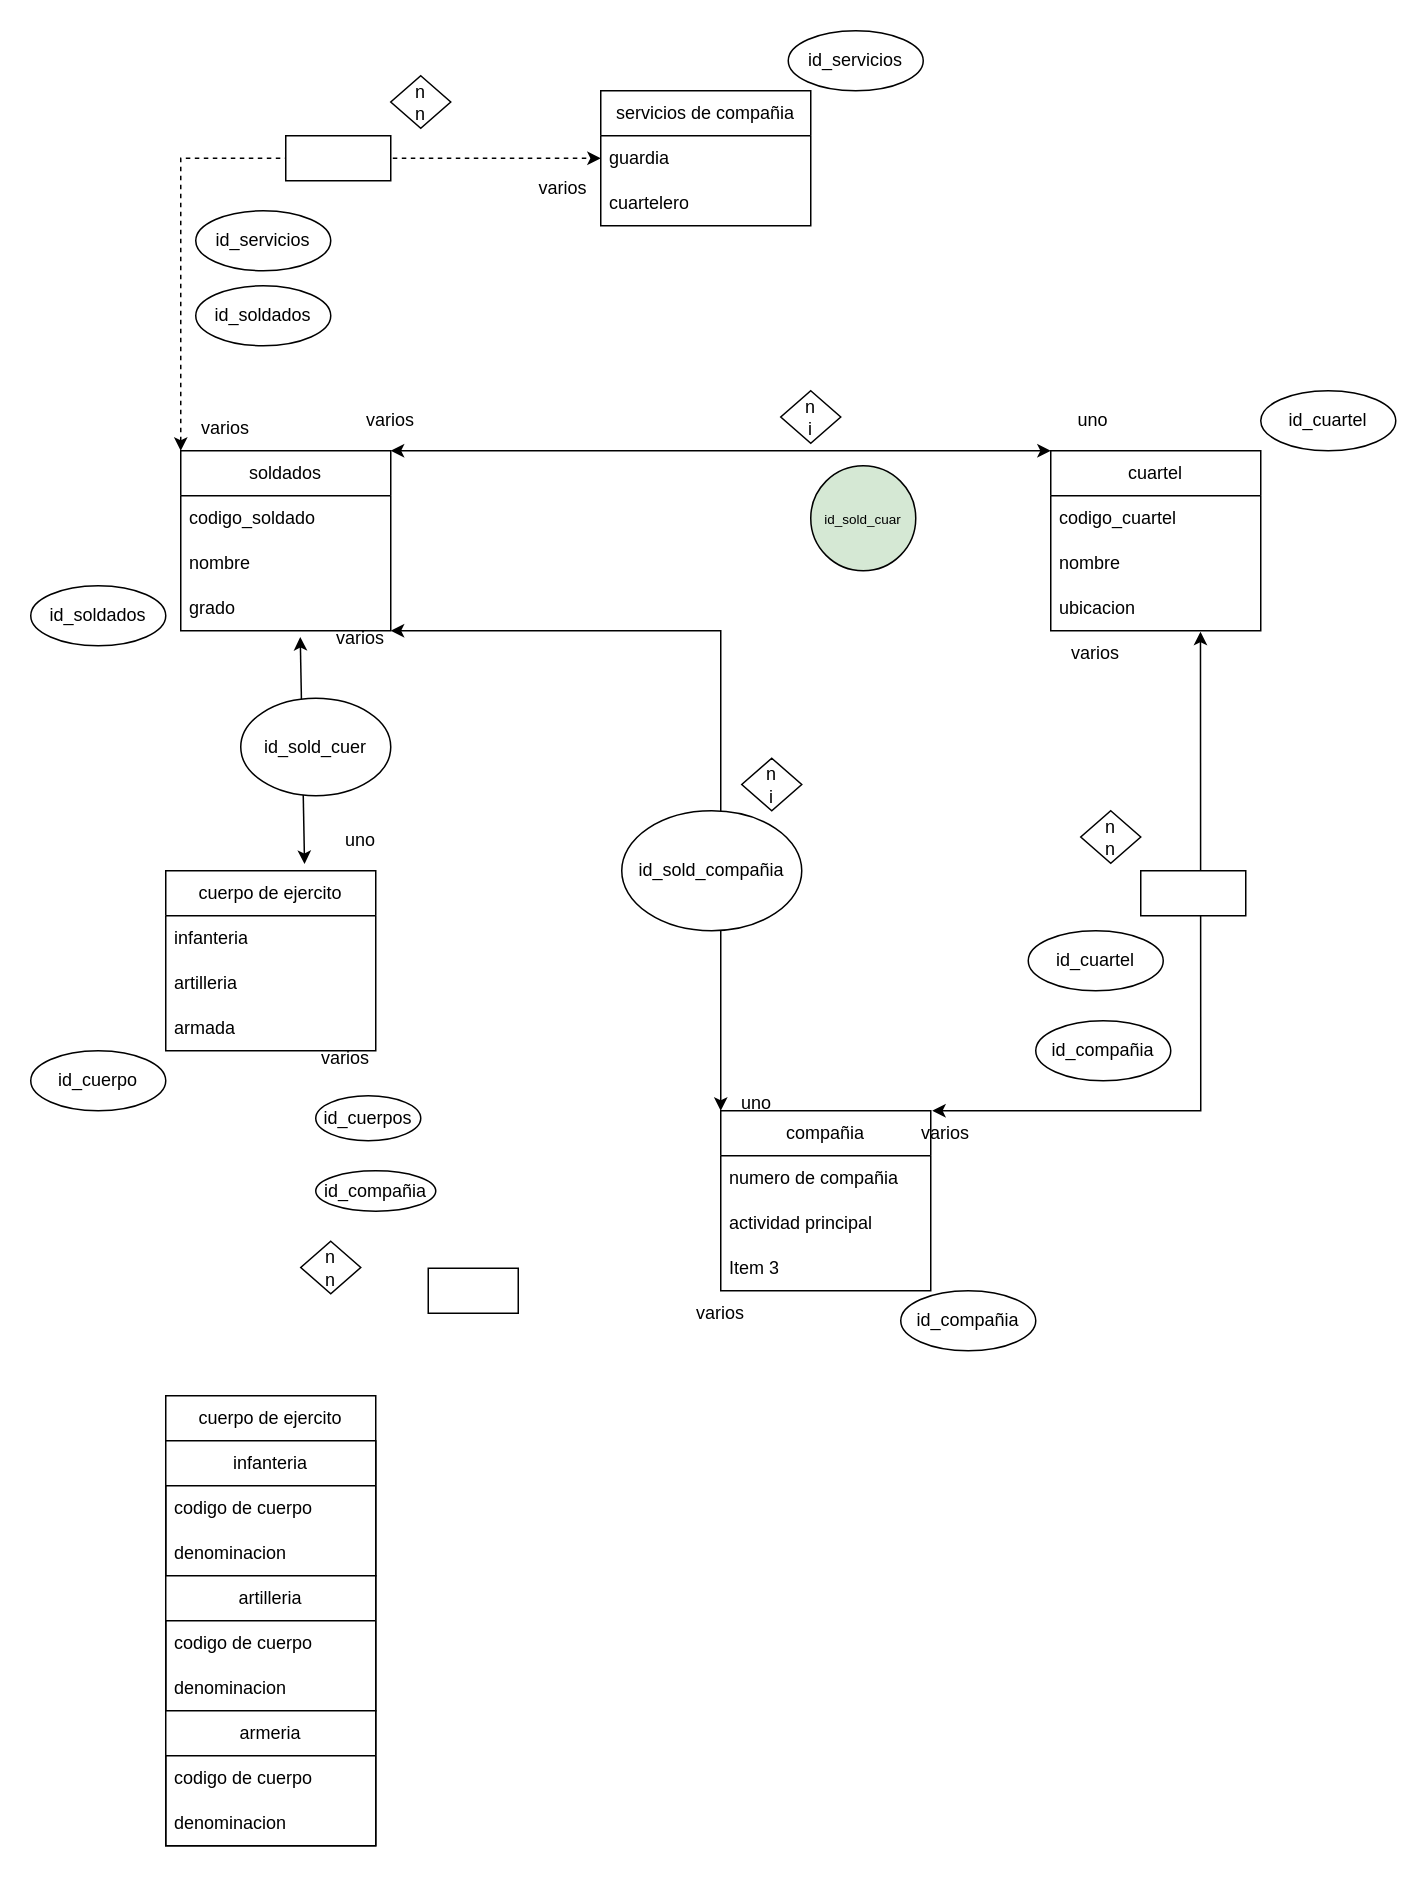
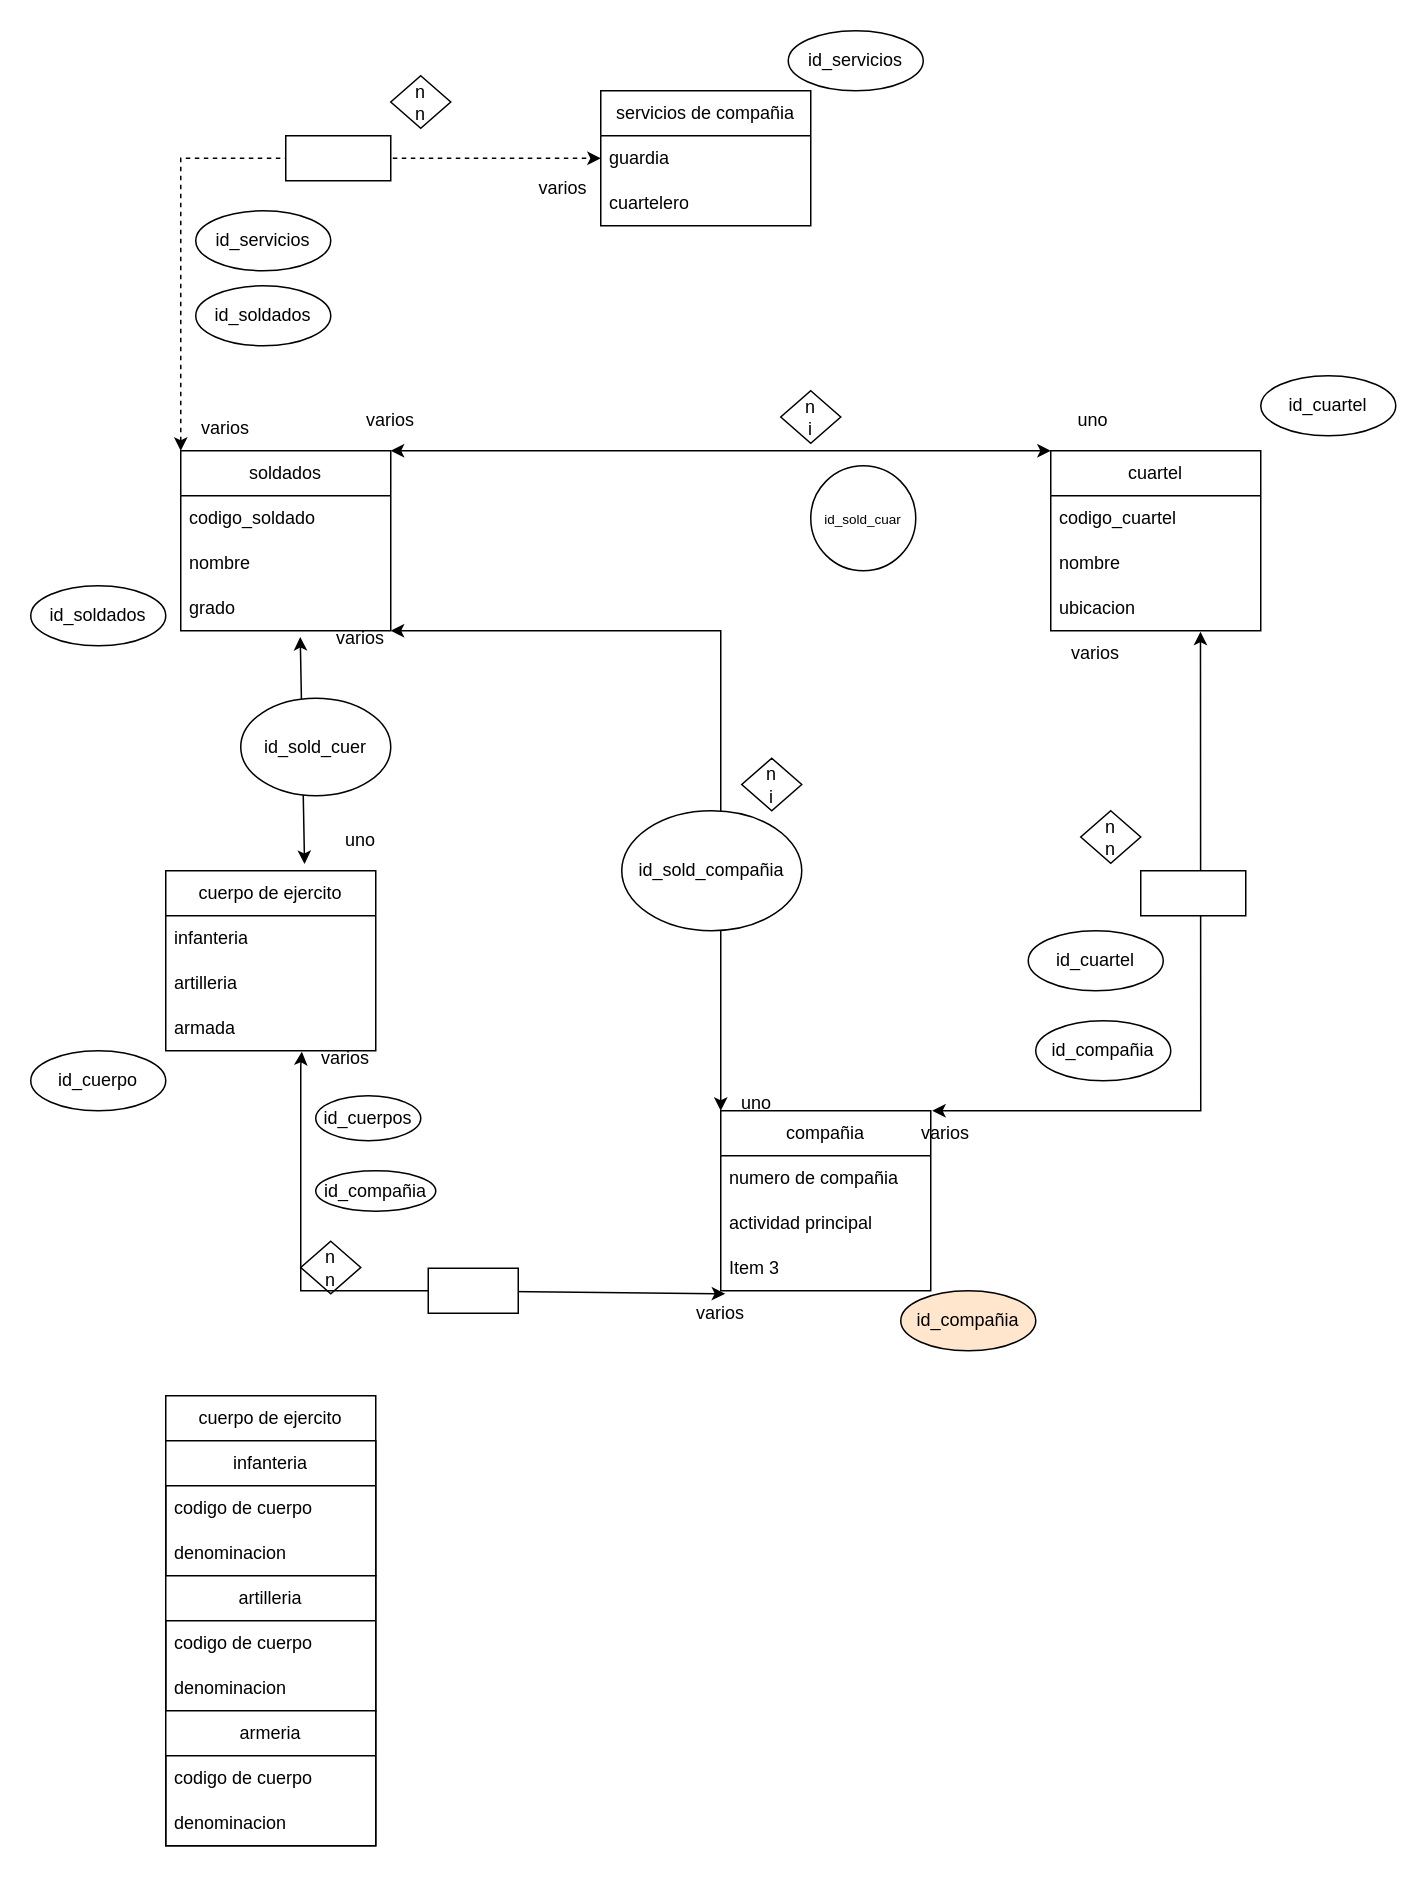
(1328, 421) -> (1328, 406)
(863, 518) -> (863, 518)
none -> (301, 1240)
(968, 1321) -> (968, 1321)
